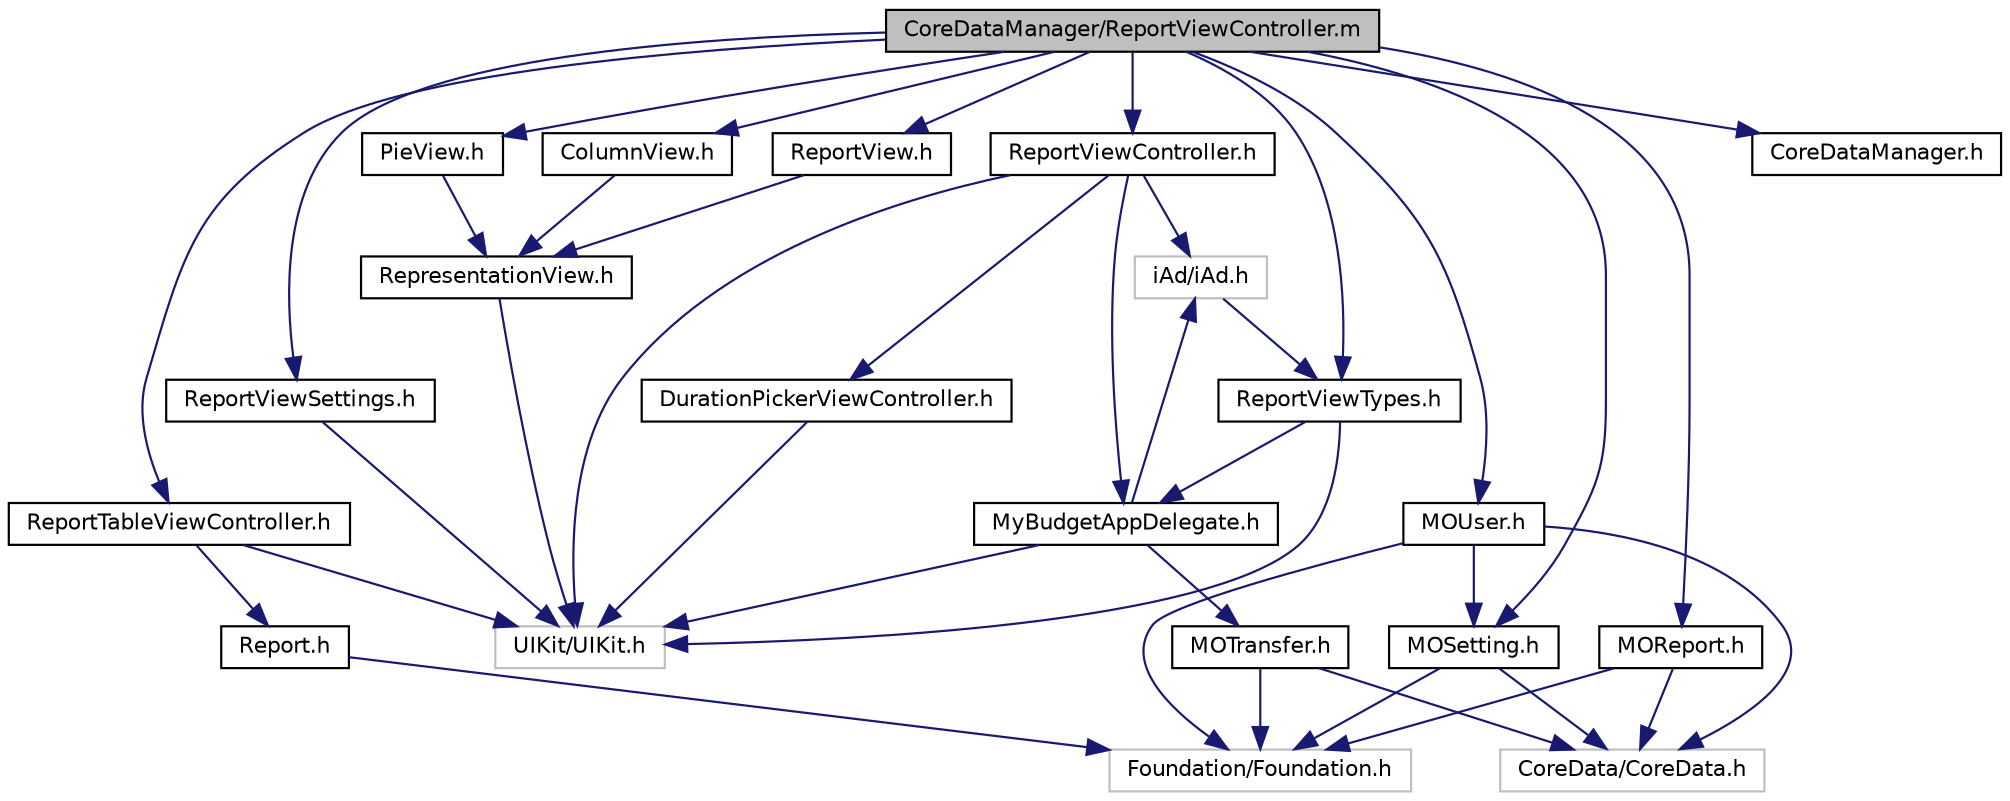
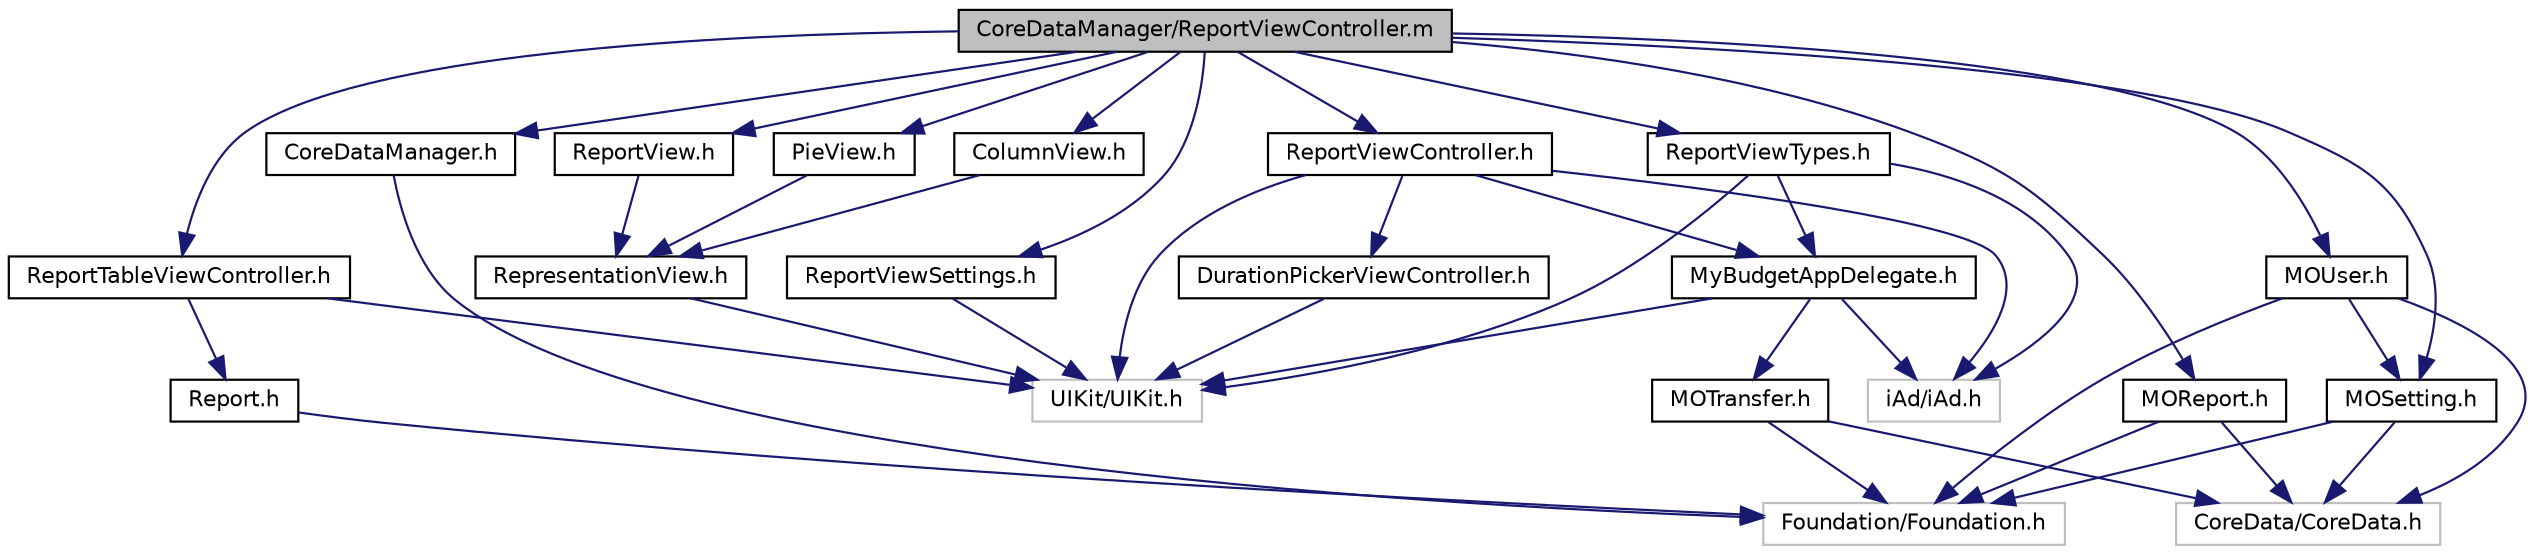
(1262, 332) -> (2051, 235)
none -> (1015, 459)
